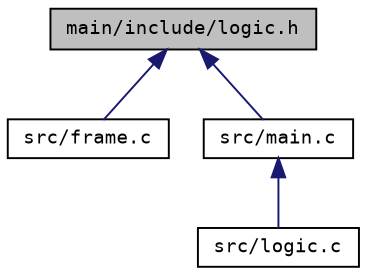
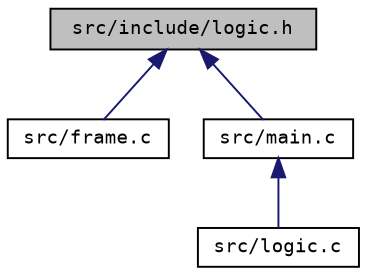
(183, 29) -> (183, 29)
